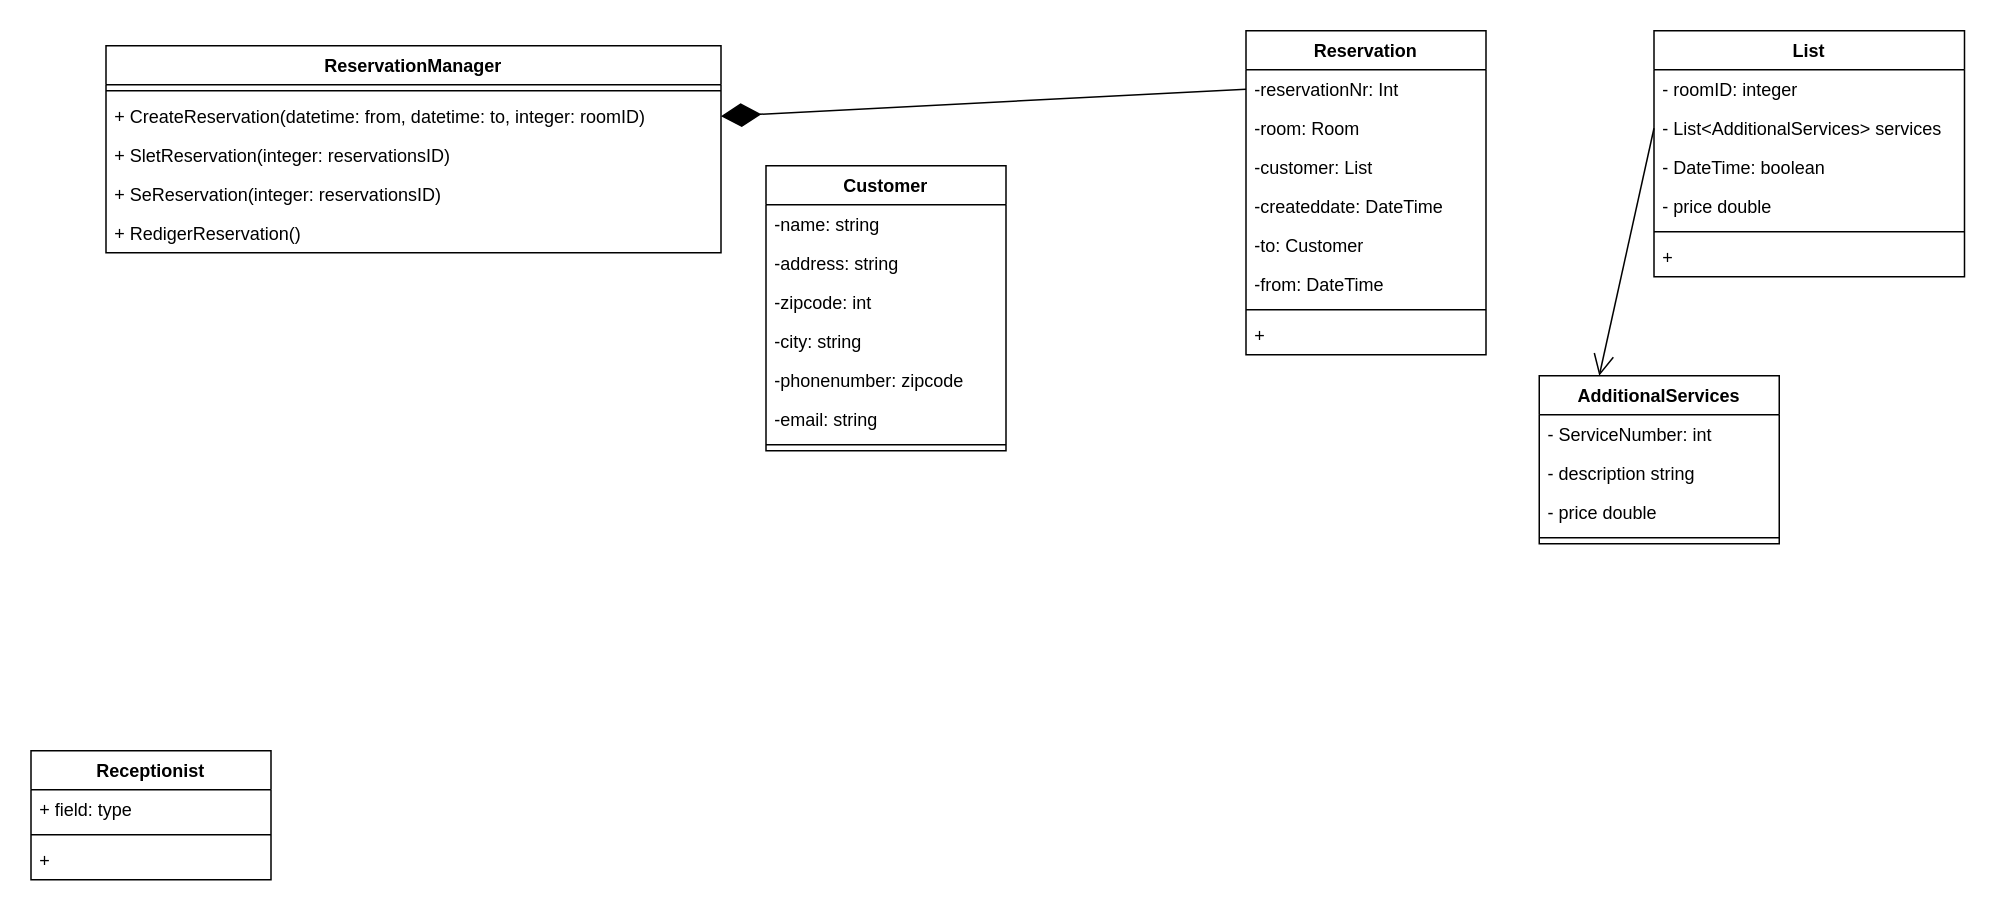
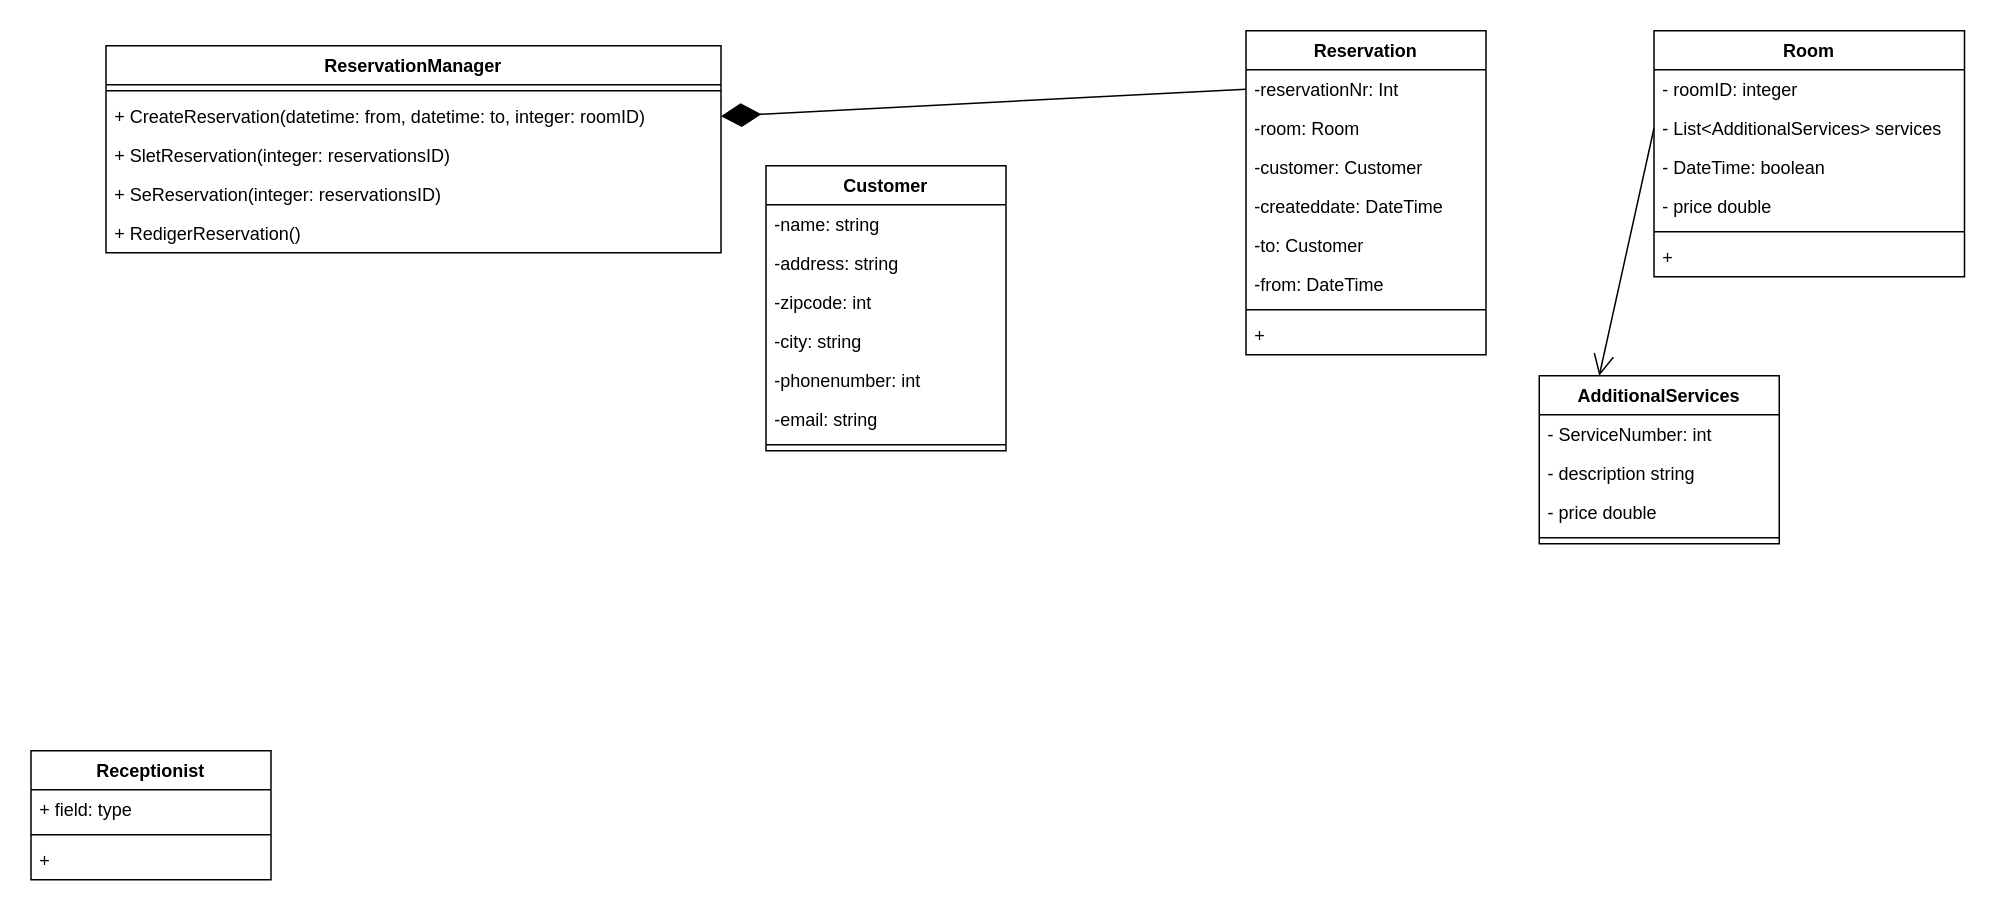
(1808, 51) -> (1808, 51)
(1323, 168) -> (1345, 168)
(873, 381) -> (853, 381)
